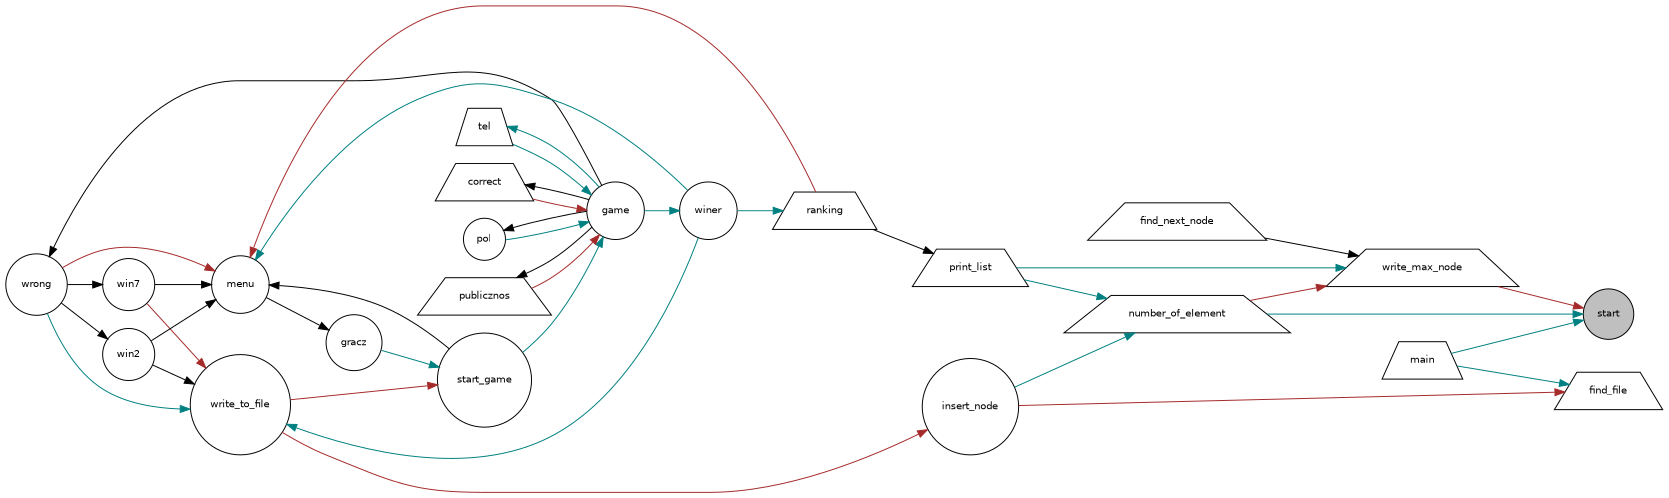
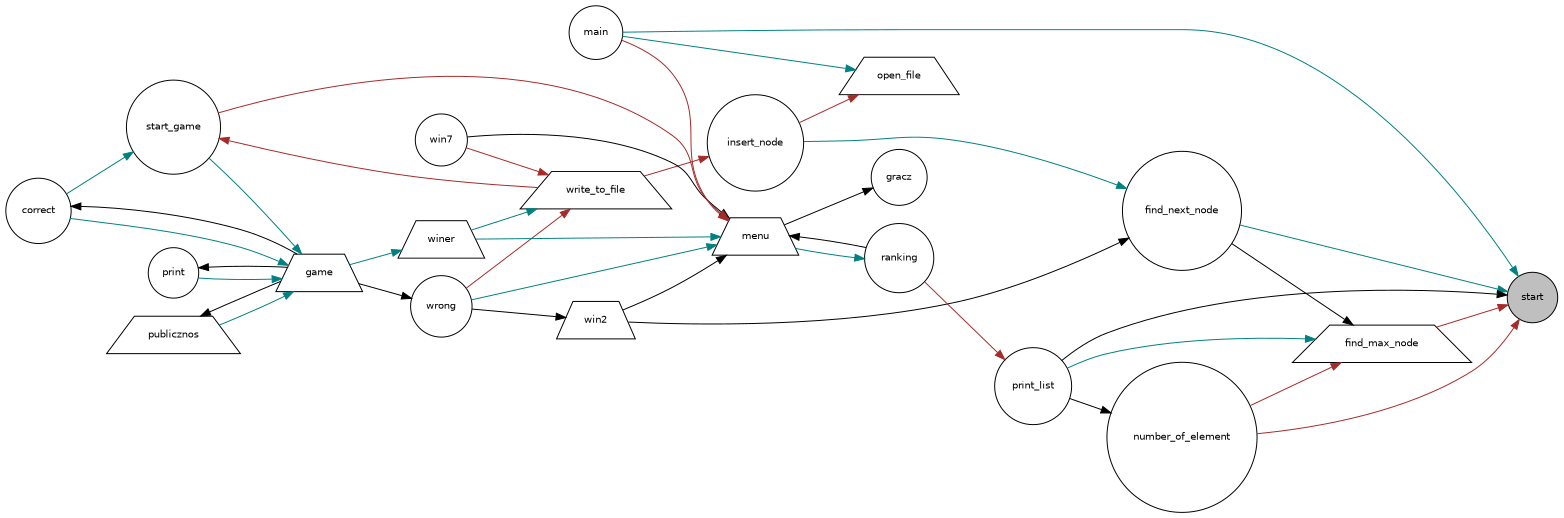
(517, 6) -> (833, 242)
none -> (690, 116)
(484, 127) -> none
(484, 182) -> (38, 211)
(555, 204) -> (176, 233)
(616, 211) -> (319, 273)
(708, 211) -> (441, 239)
(755, 211) -> (825, 254)
(825, 211) -> (899, 258)
(1177, 222) -> (1182, 211)
(484, 239) -> (173, 273)
(898, 240) -> (961, 317)
(133, 248) -> (589, 273)
none -> (1369, 257)
(564, 268) -> (252, 311)
(970, 268) -> (1033, 386)
(1422, 268) -> (1382, 344)
(80, 285) -> none
(240, 285) -> (755, 236)
(1061, 288) -> (1086, 404)
none -> (1273, 296)
(370, 302) -> (496, 78)
(1177, 314) -> (1182, 437)
(1420, 314) -> (1397, 405)
(129, 354) -> (596, 320)
(405, 357) -> (96, 175)
(1422, 360) -> (596, 33)
(1070, 362) -> (964, 142)
(169, 373) -> (880, 315)
(97, 385) -> (514, 252)
(1609, 391) -> (899, 76)
(240, 405) -> (596, 190)
